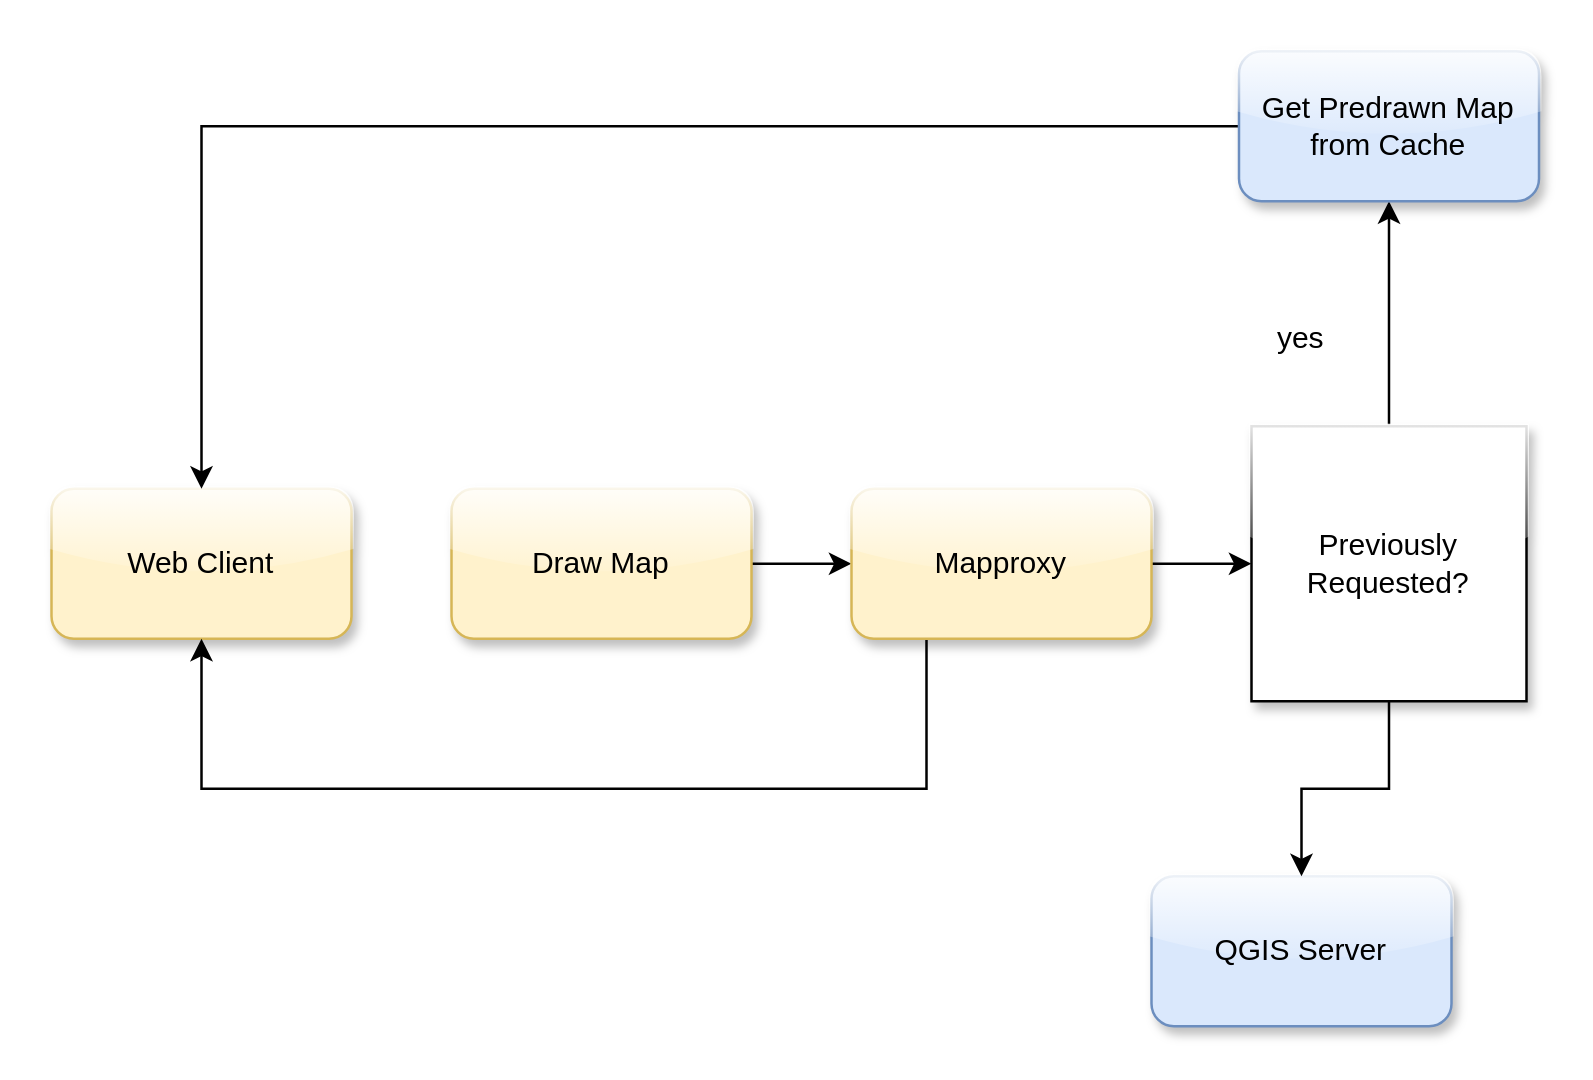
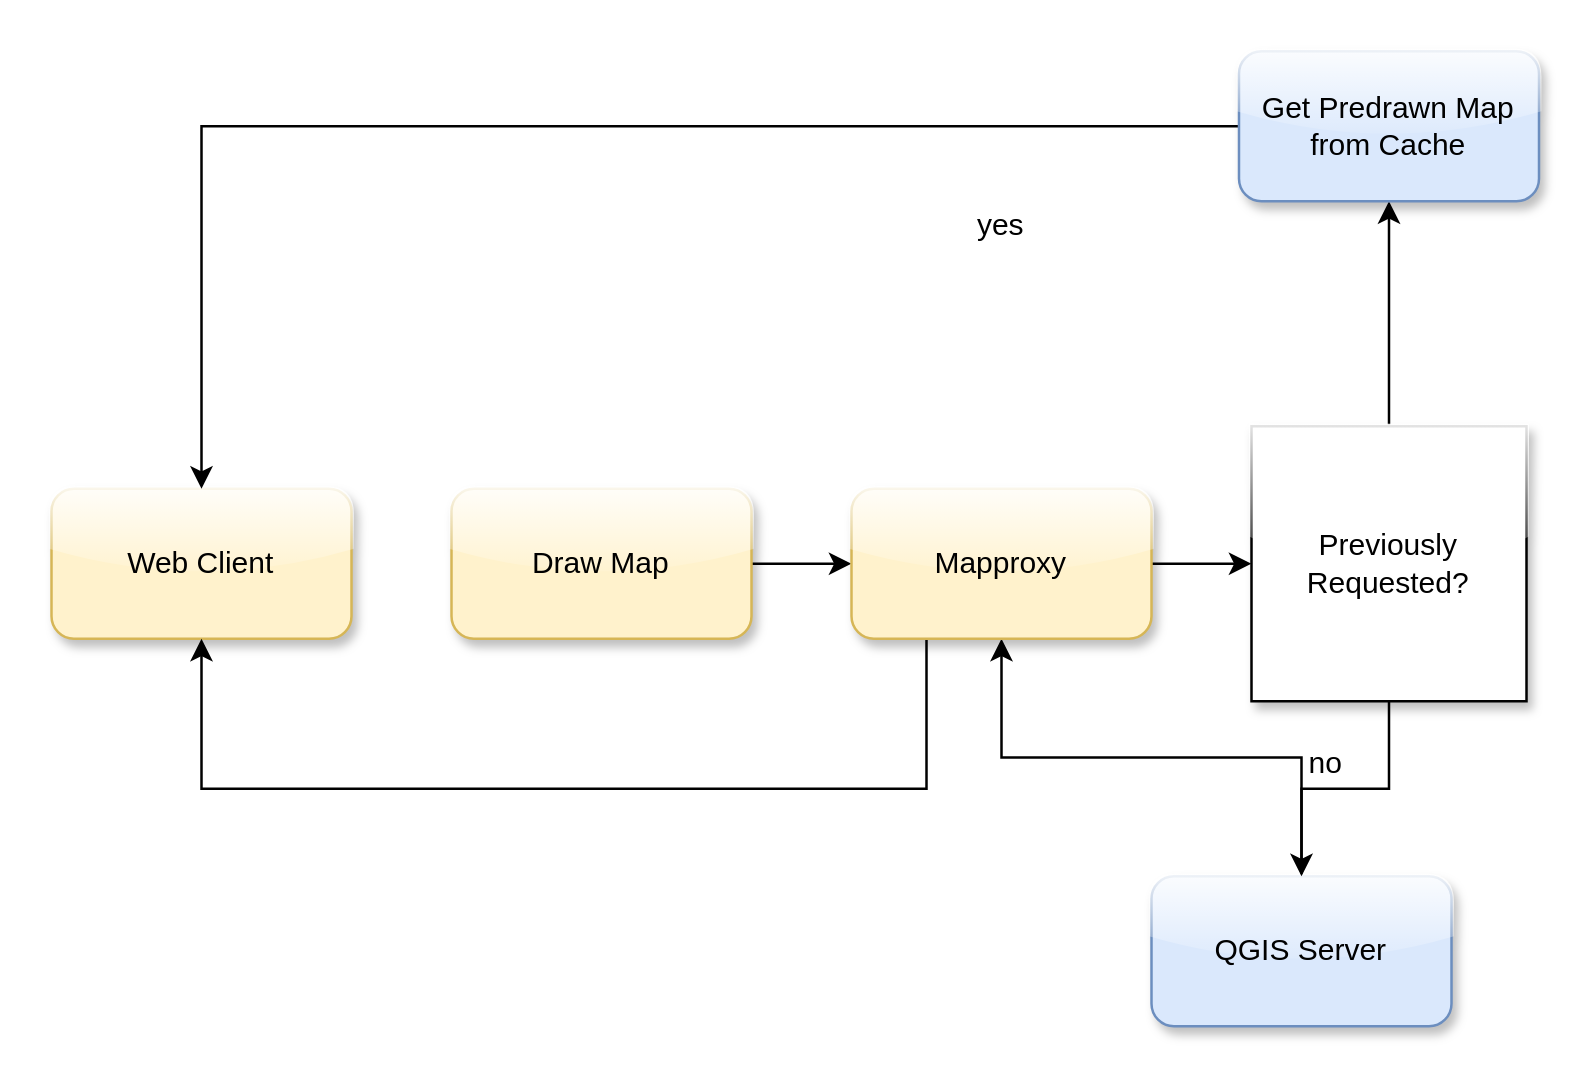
(1301, 339) -> (1001, 226)
none -> (1113, 758)
none -> (1326, 764)
